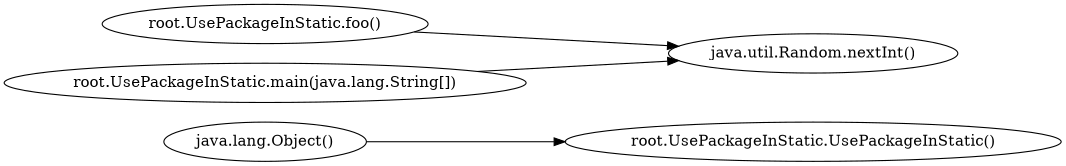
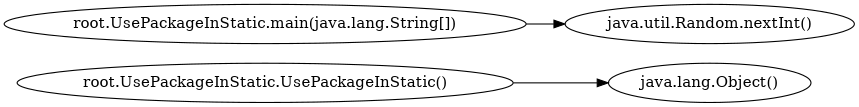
(265, 24) -> none
(460, 142) -> (555, 83)
